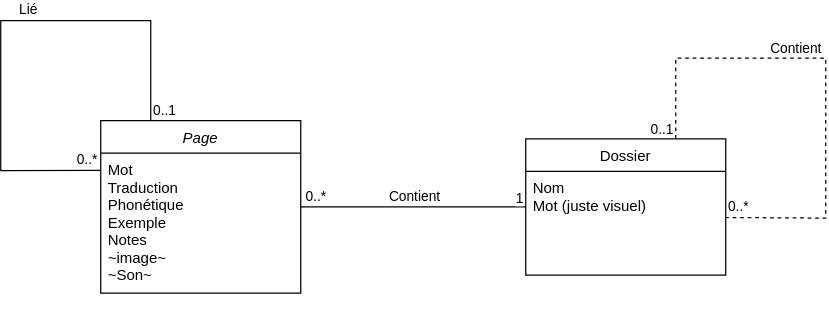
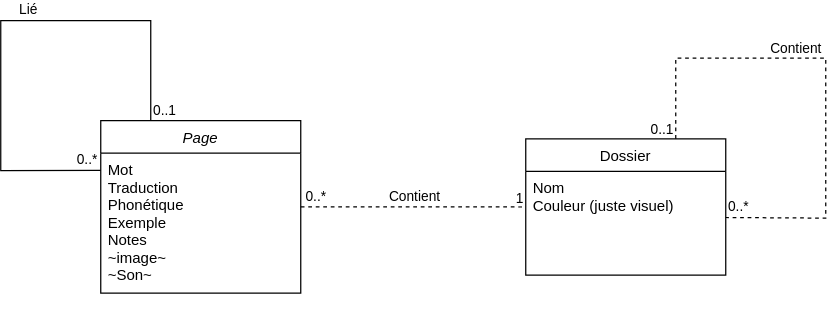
(545, 188) -> (545, 188)
(413, 207) -> (413, 207)
